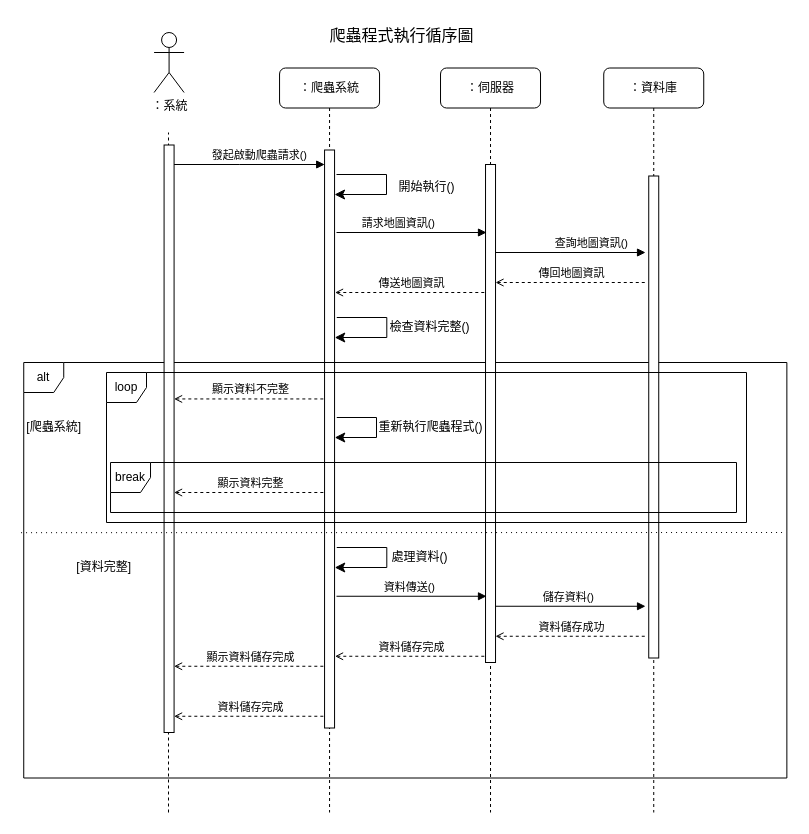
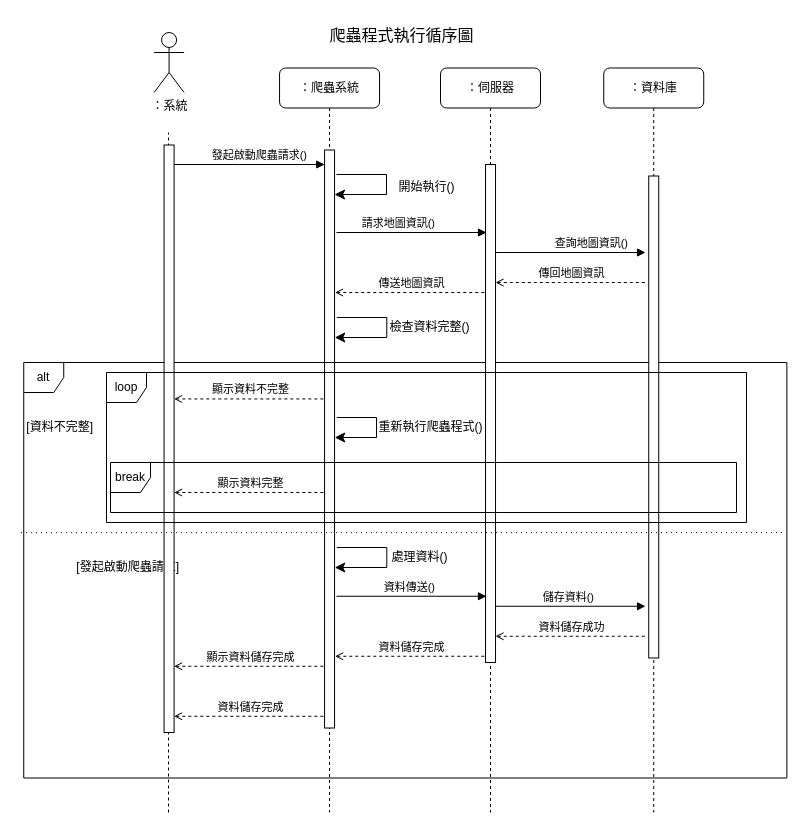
(54, 428) -> (60, 428)
(104, 568) -> (128, 568)
